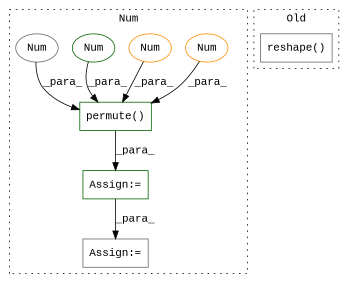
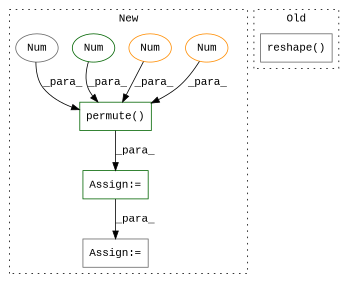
(129, 18) -> (129, 18)
